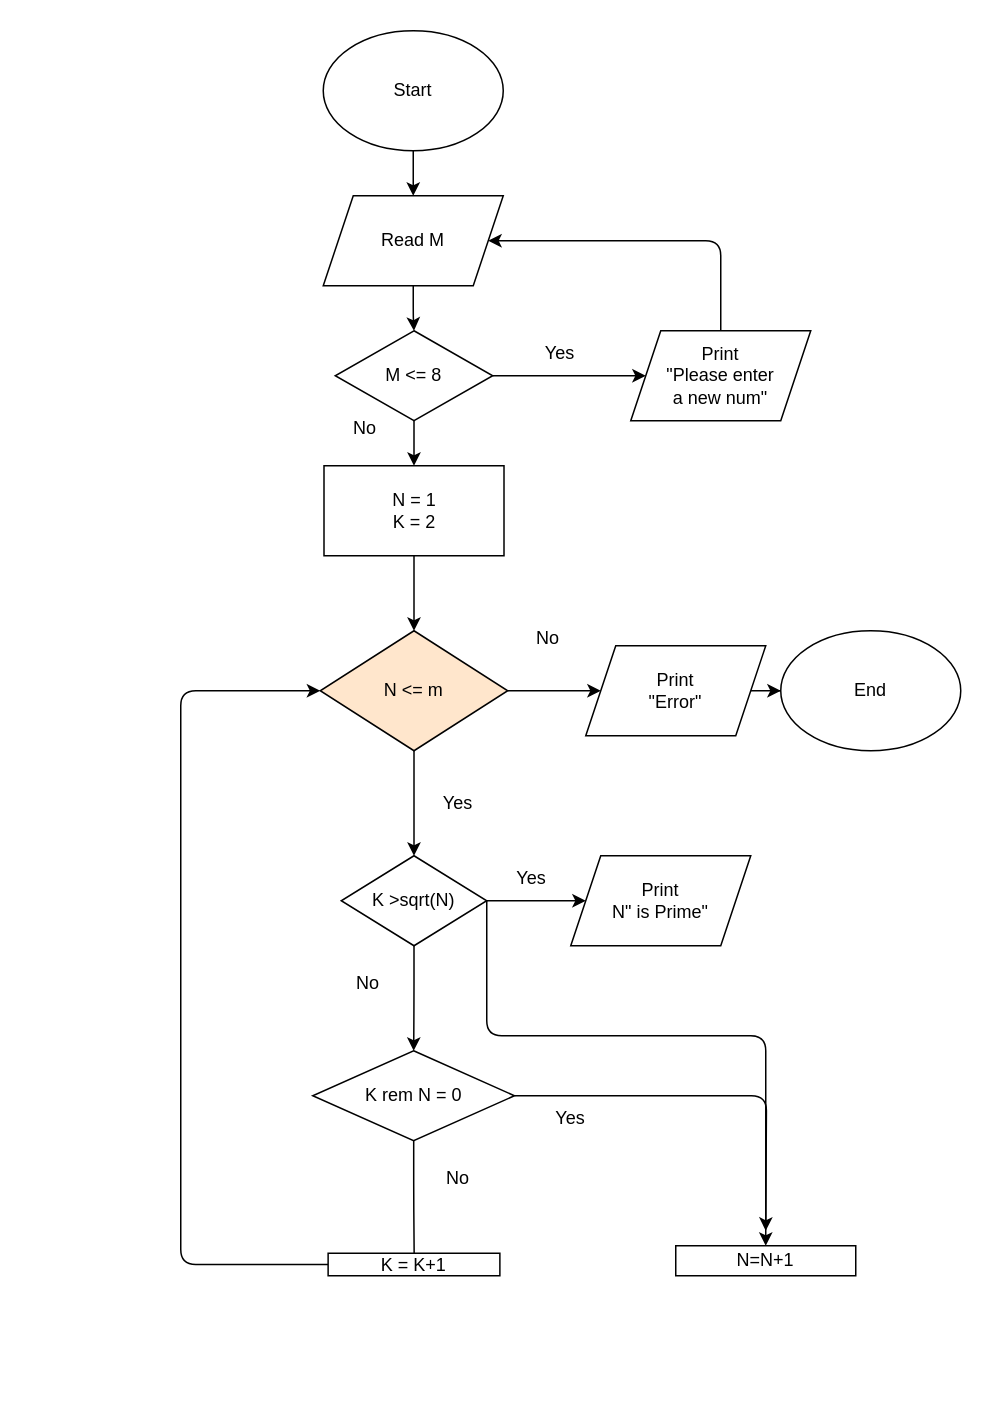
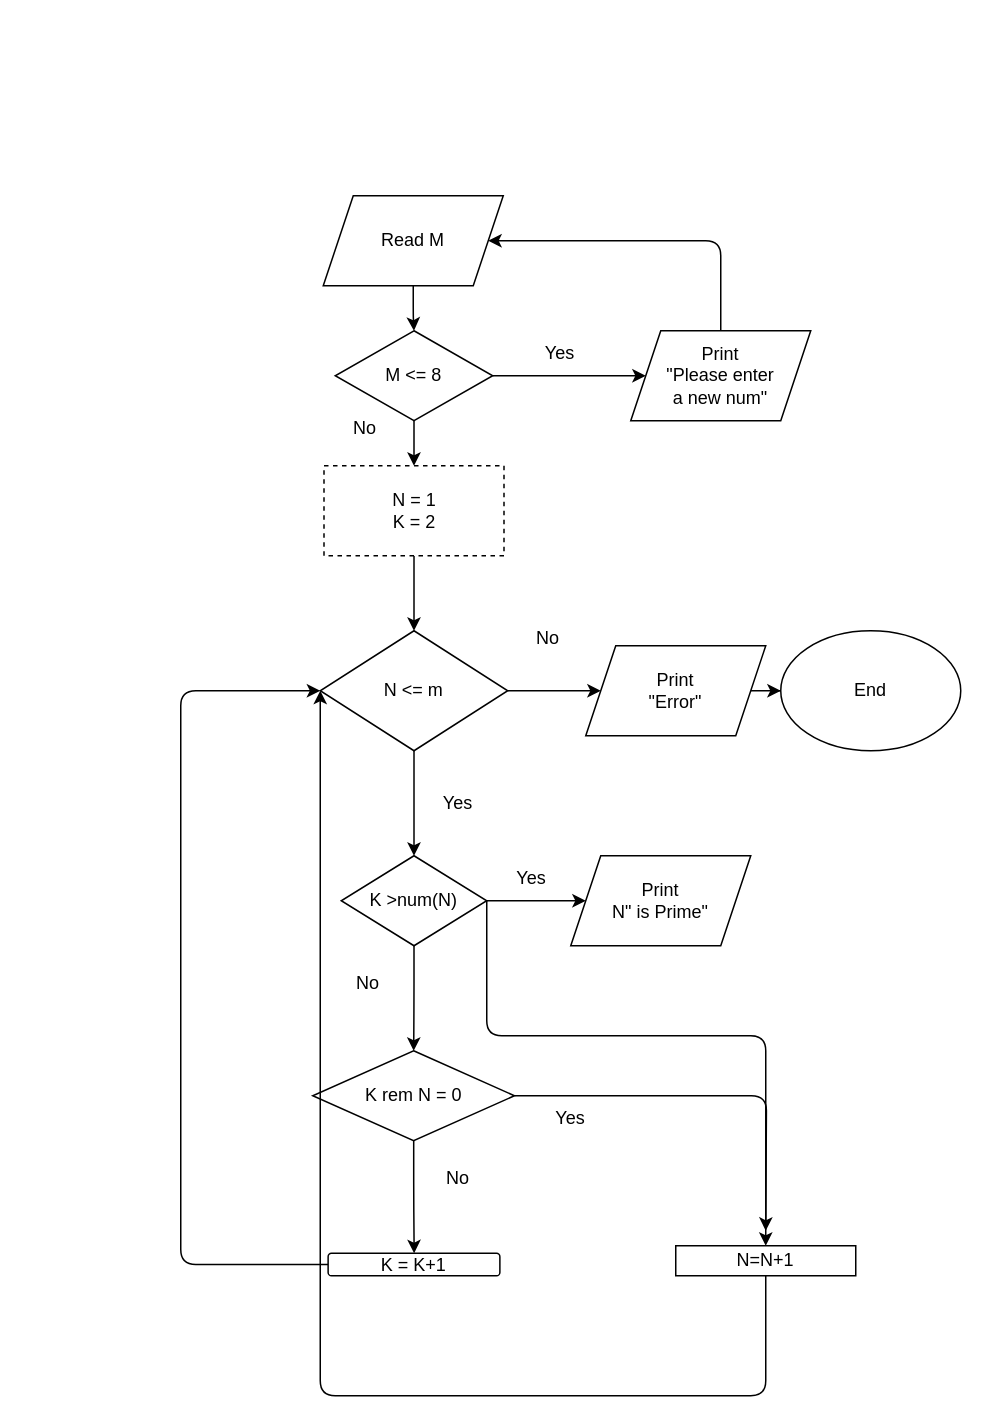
(413, 91) -> none
(413, 175) -> none
(414, 511) -> (414, 511)
(414, 691) -> (414, 691)
(414, 901) -> (414, 901)
(414, 1245) -> (414, 1242)
(414, 1265) -> (414, 1265)
none -> (320, 1321)
